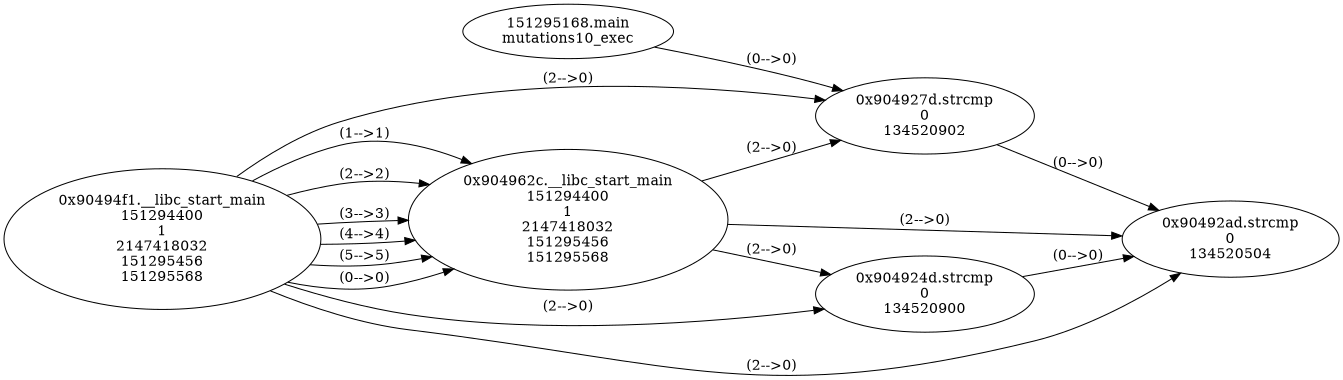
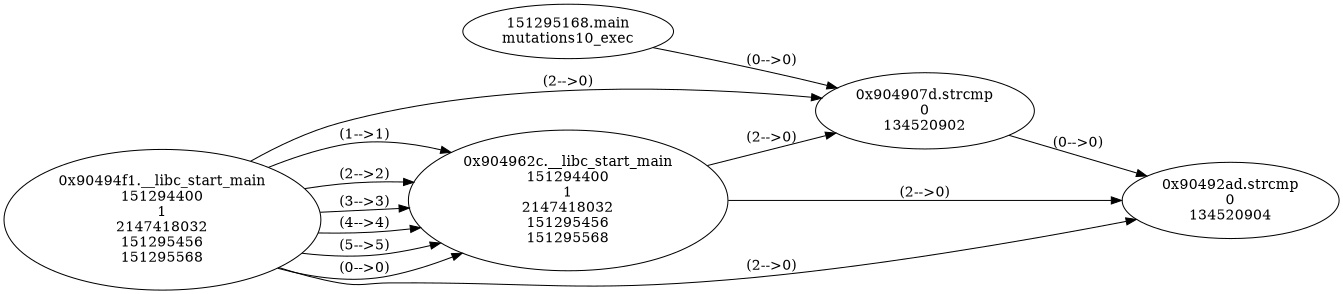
(925, 116) -> (925, 111)
(1231, 239) -> (1231, 200)
(925, 294) -> none
